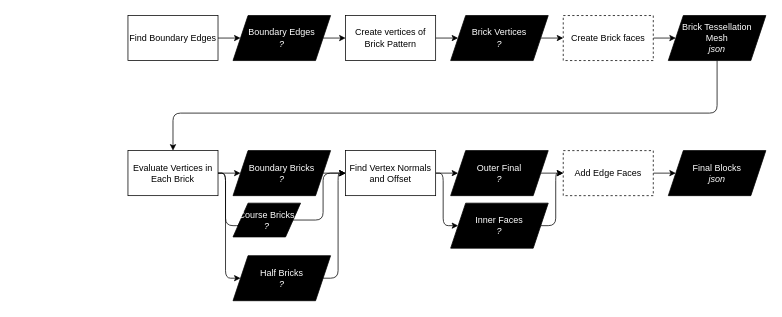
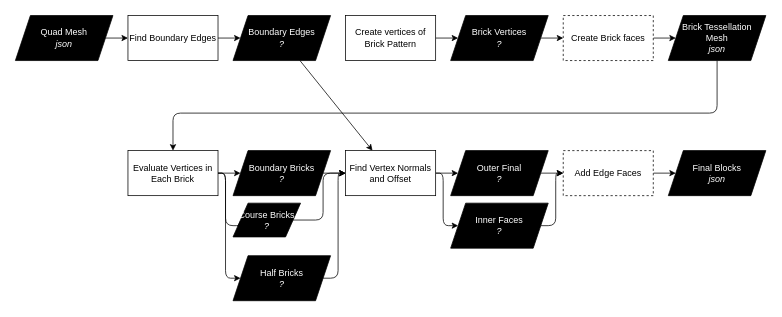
none -> (64, 38)
none -> (121, 38)
(339, 38) -> (335, 104)
